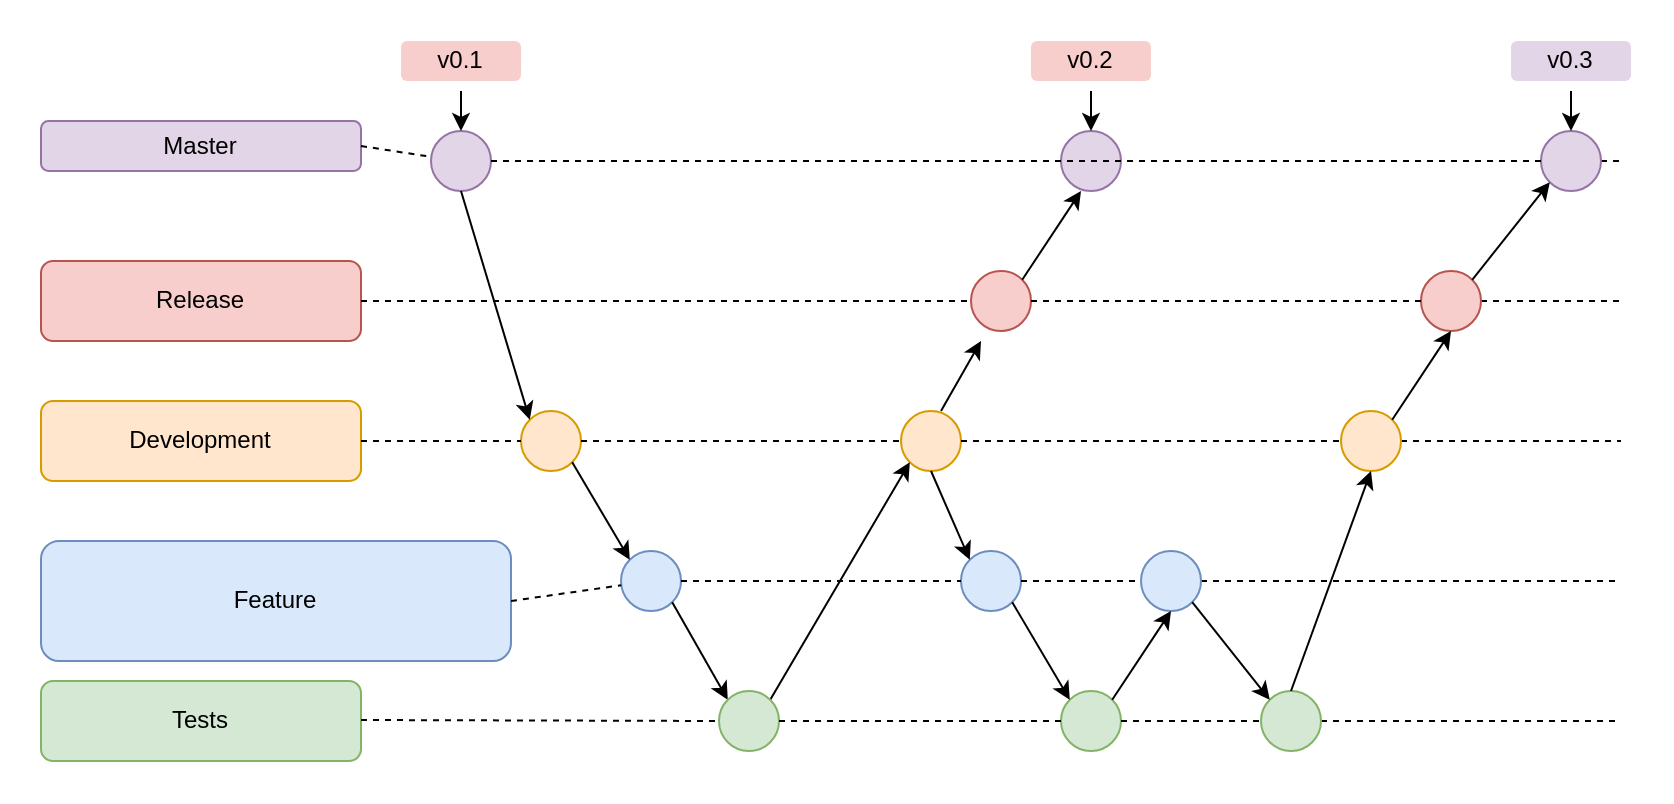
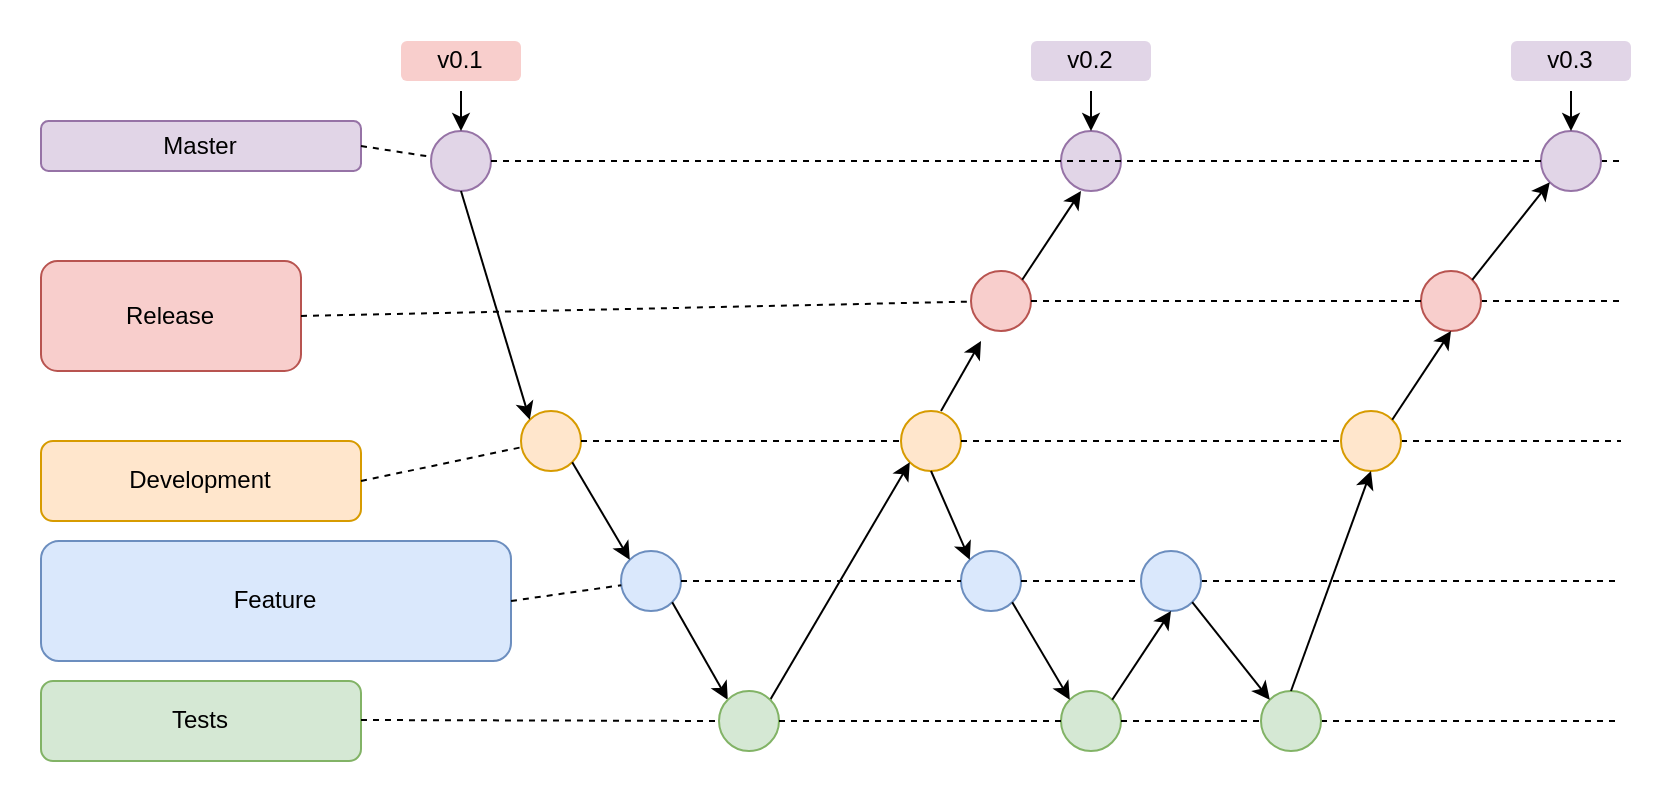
(1091, 61) -> (1091, 61)
(201, 301) -> (171, 316)
(201, 441) -> (201, 481)
